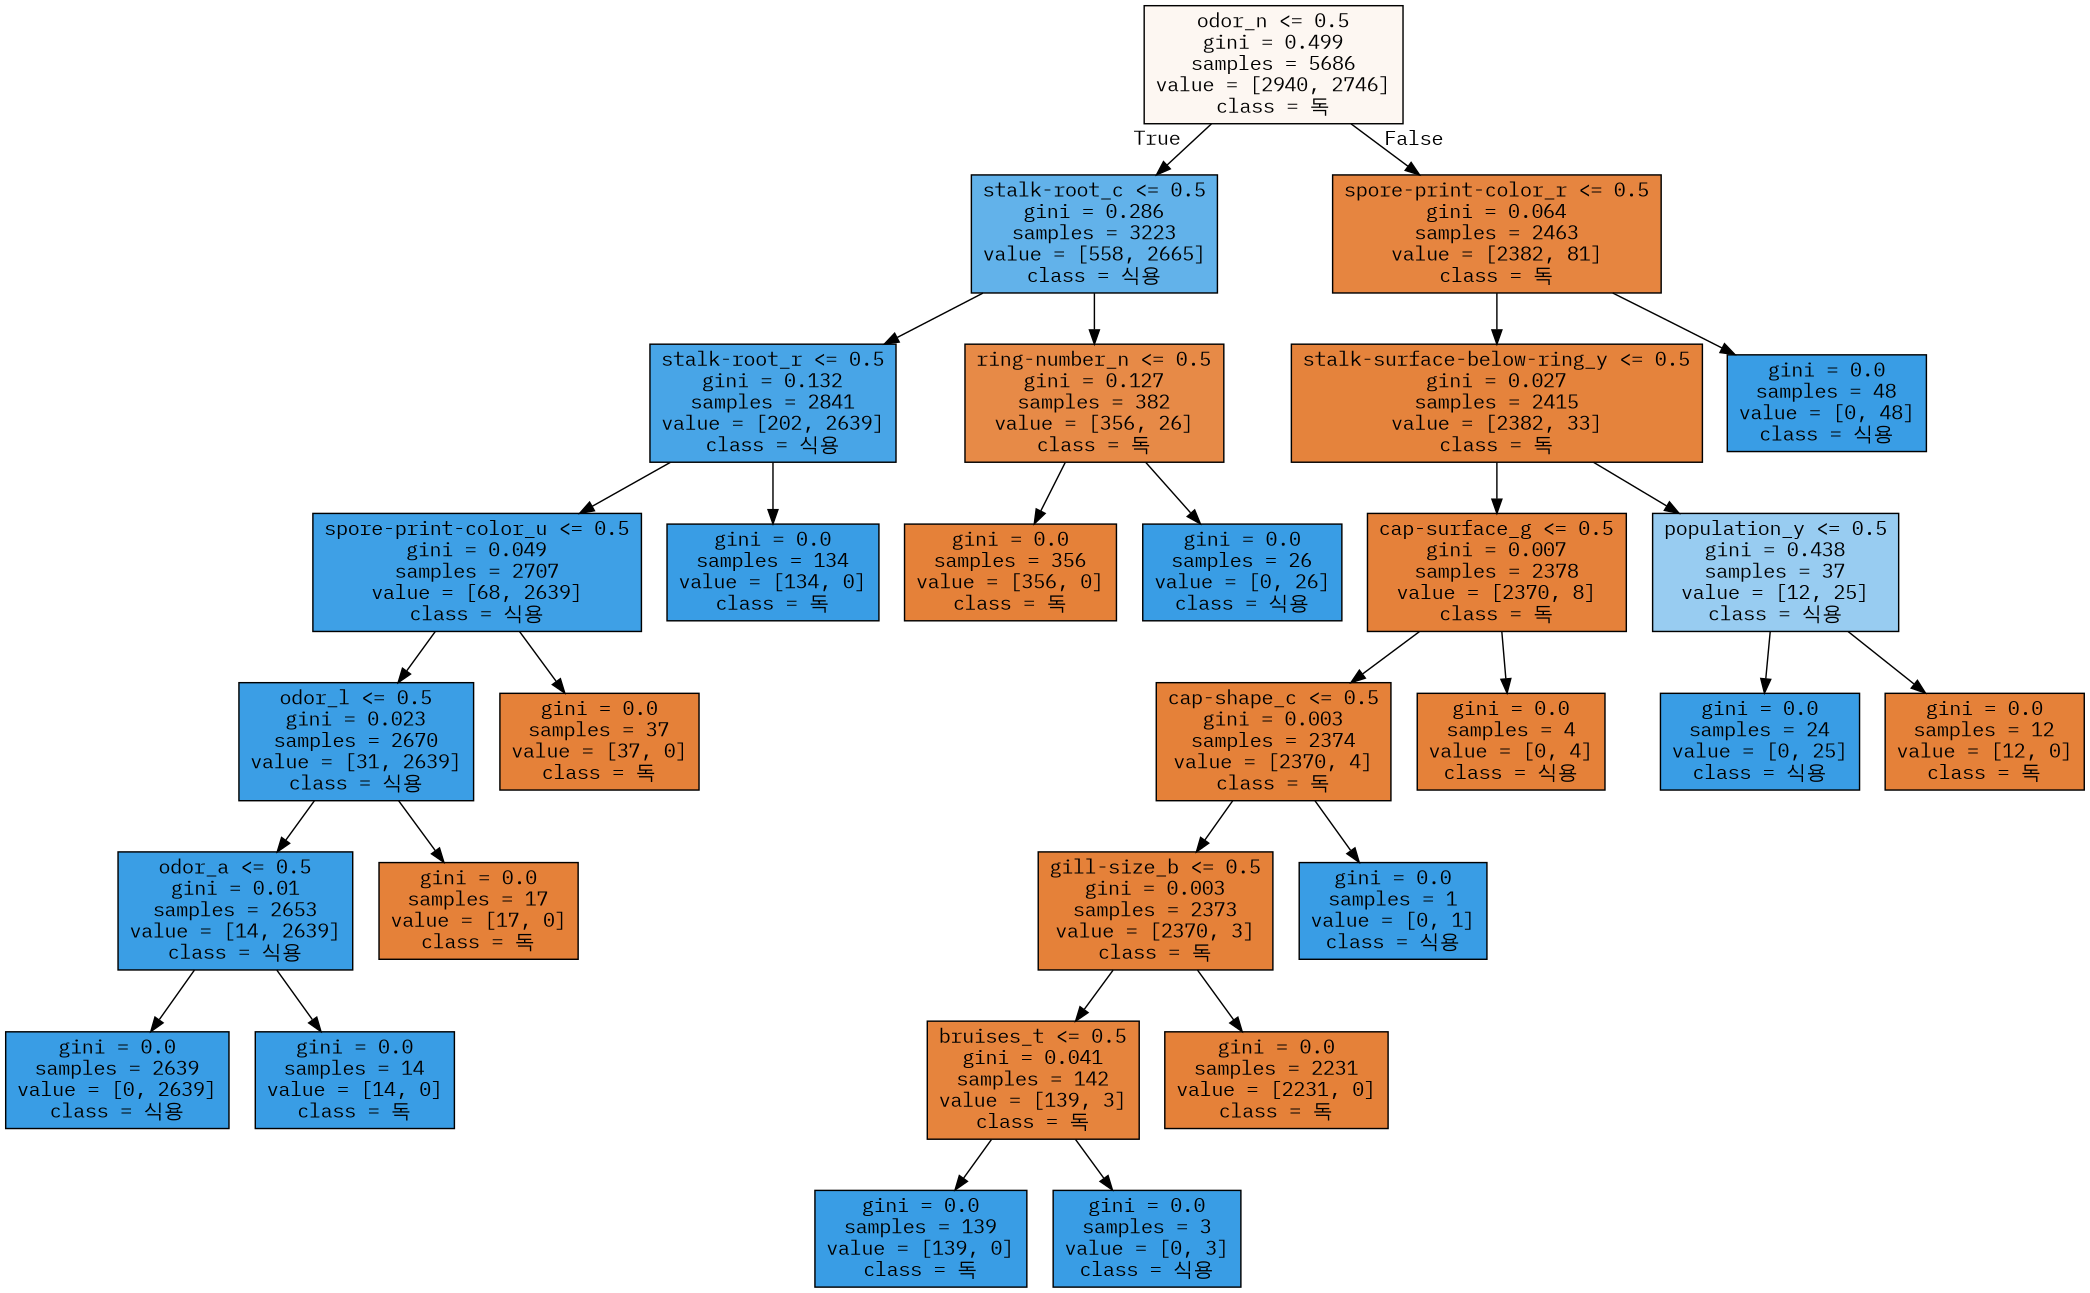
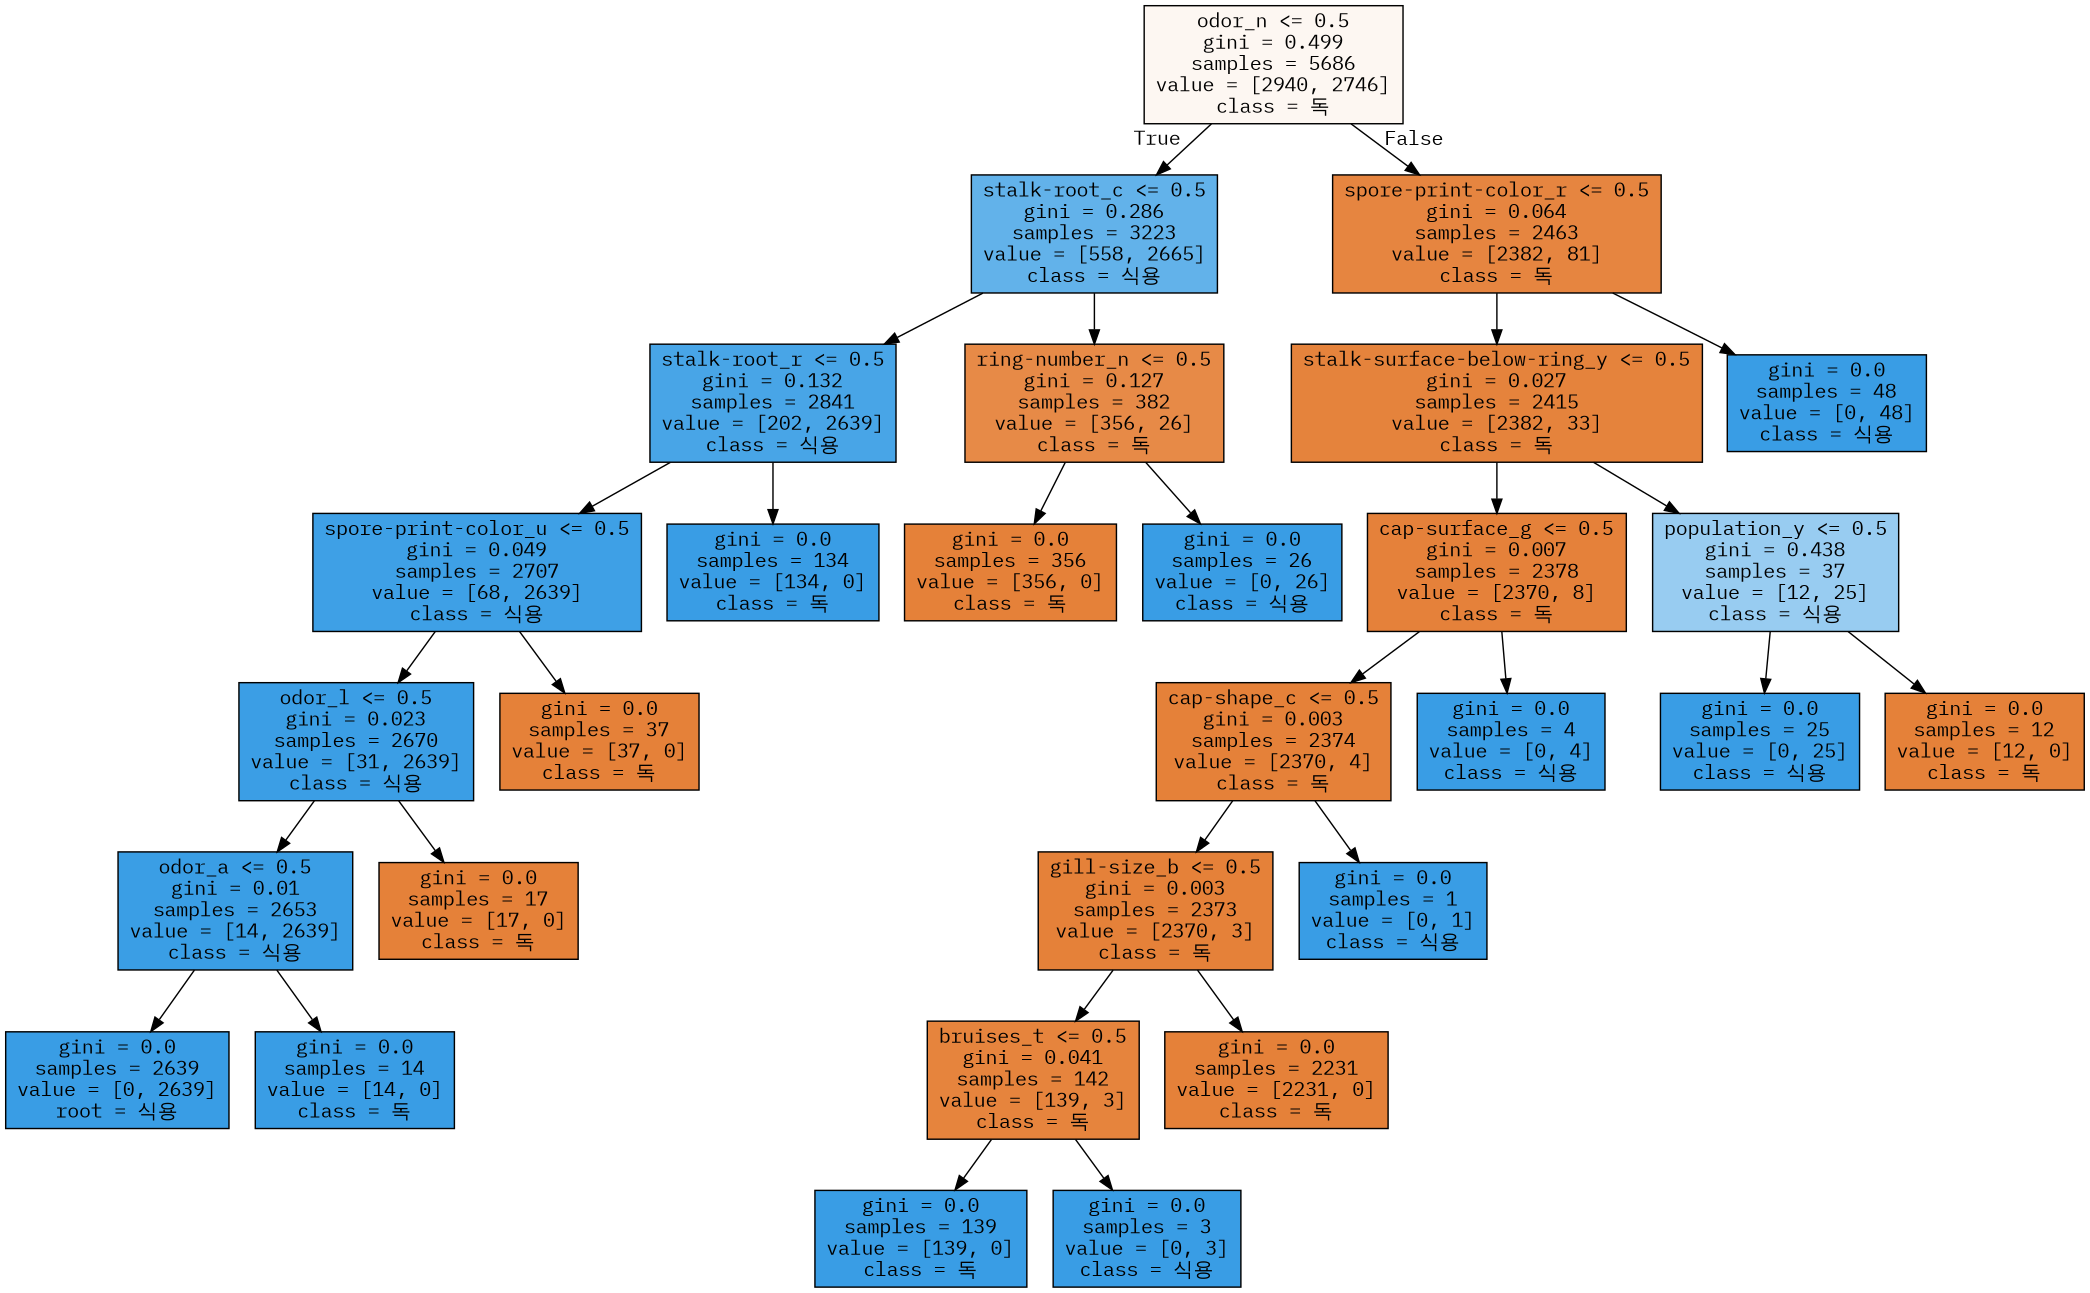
(1511, 742) -> (1511, 742)
(1760, 742) -> (1760, 742)
(117, 1080) -> (117, 1080)
